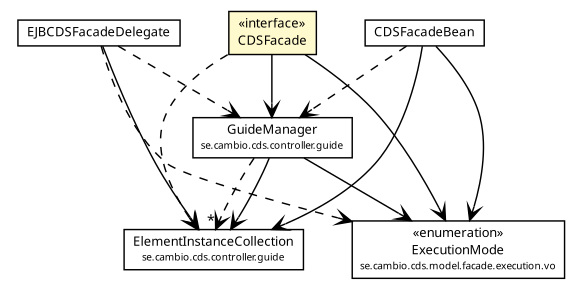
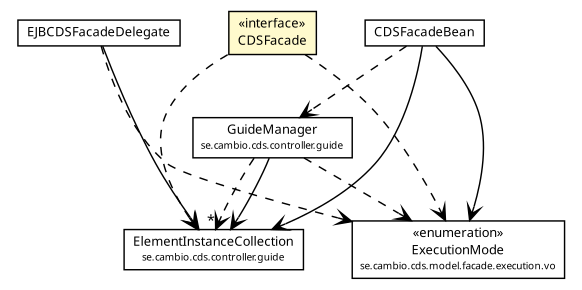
(173, 78) -> none
(272, 79) -> none
(383, 121) -> (383, 121)
(342, 180) -> (342, 180)
